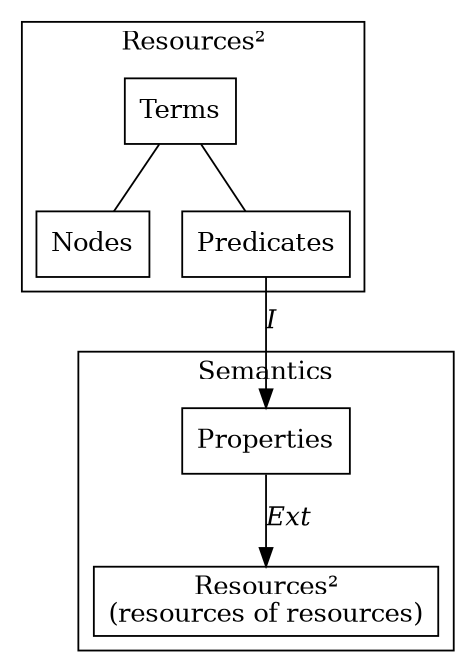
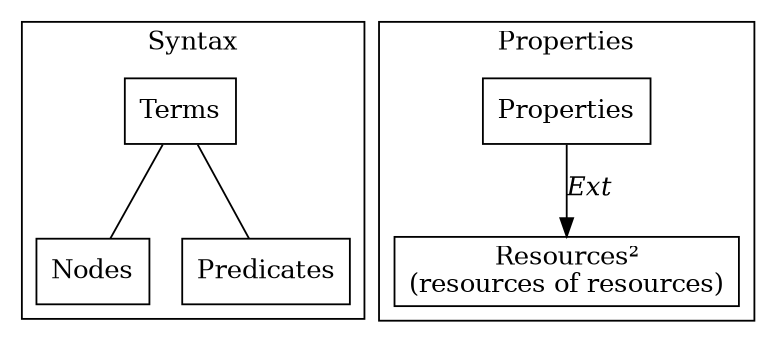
(193, 43) -> (193, 43)
(266, 333) -> none
(266, 373) -> (567, 43)
